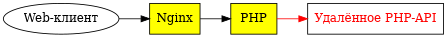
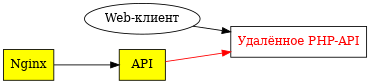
(130, 19) -> (207, 28)
(254, 19) -> (142, 65)
